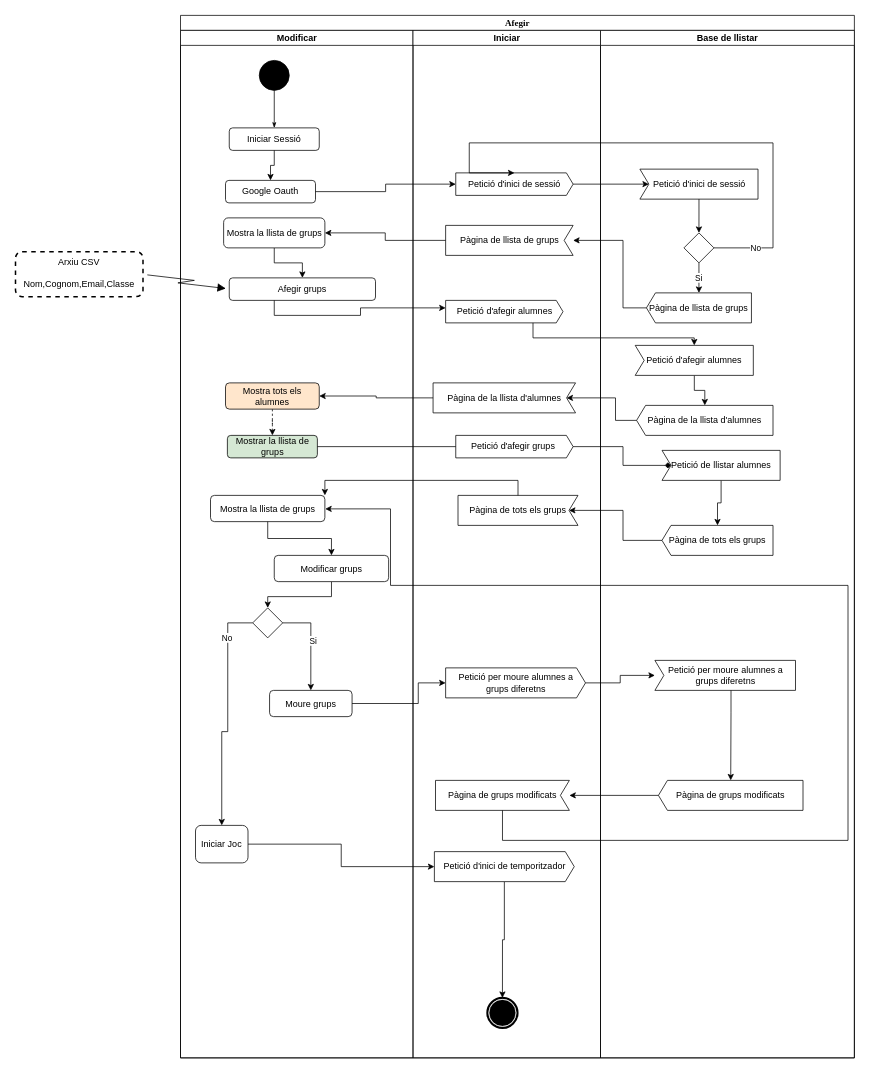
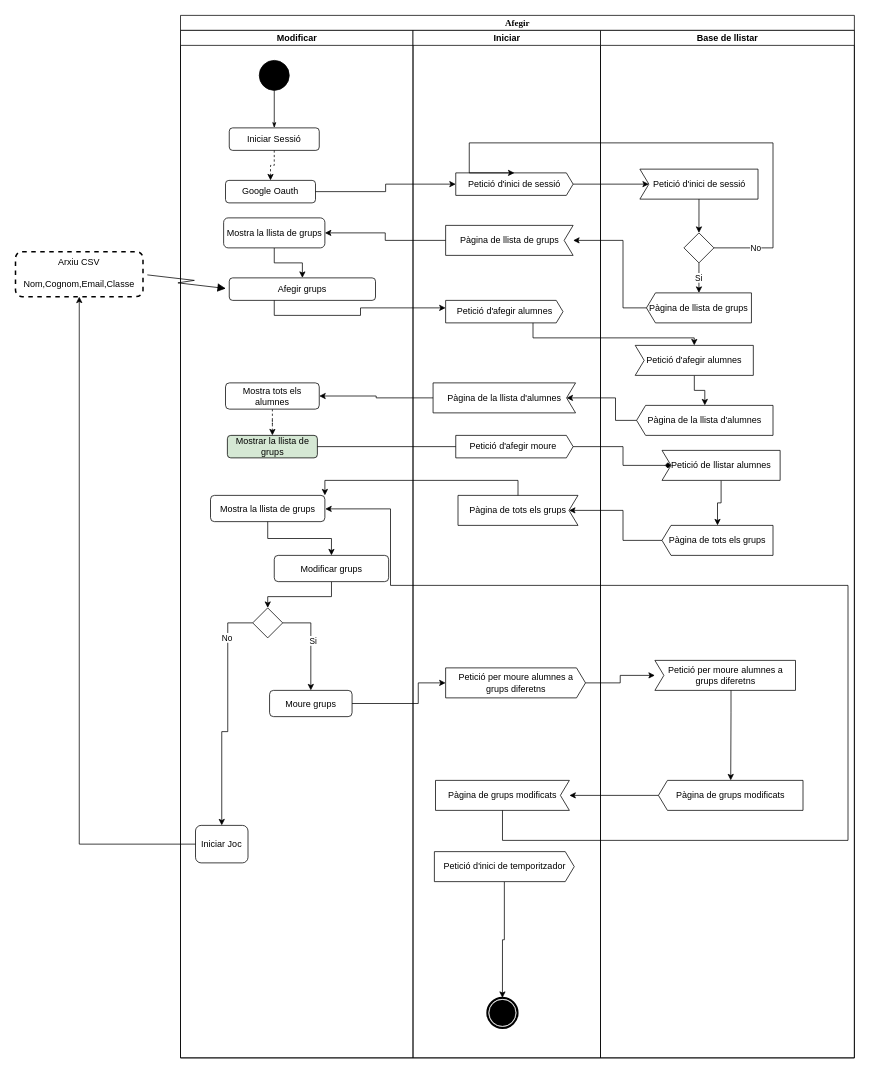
(274, 164) -> (274, 164)
(272, 396) -> (272, 396)
(515, 447) -> (515, 447)
(372, 867) -> (79, 574)
